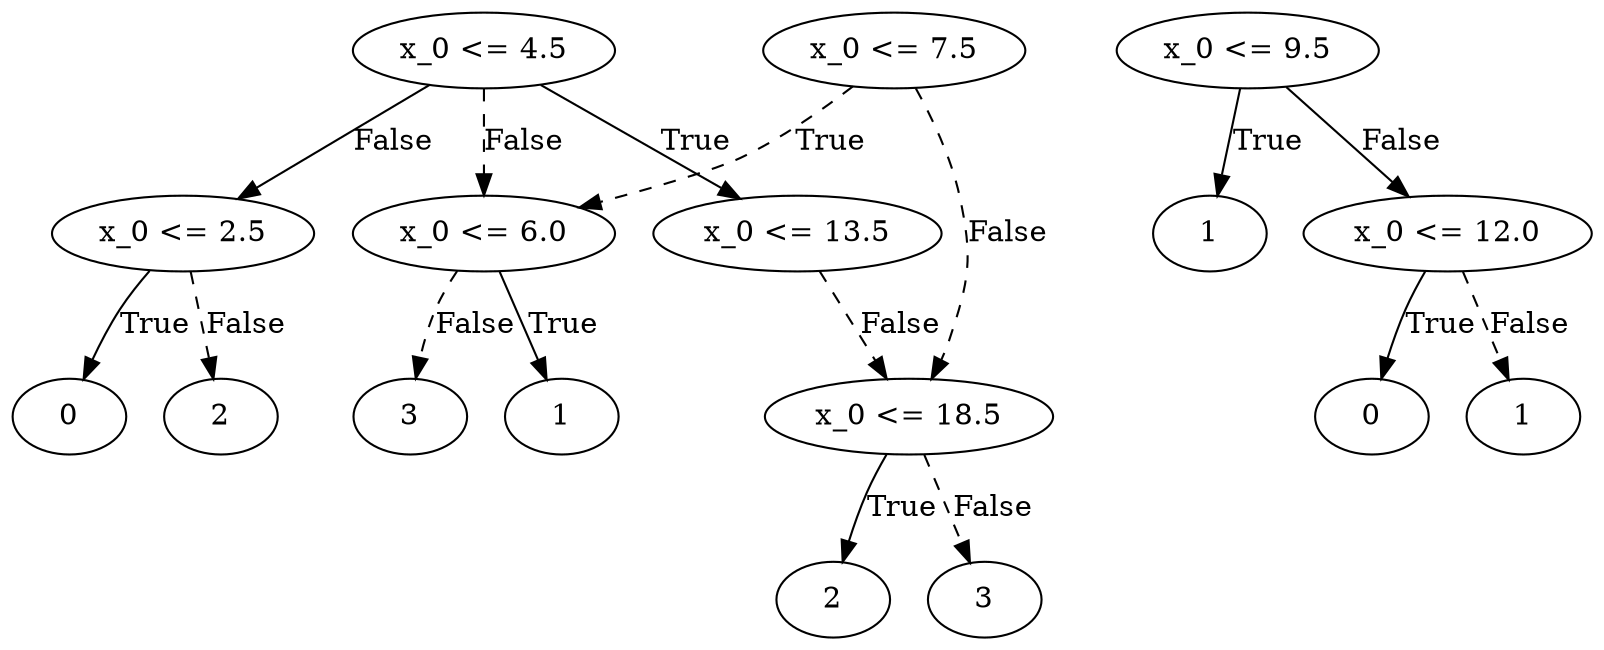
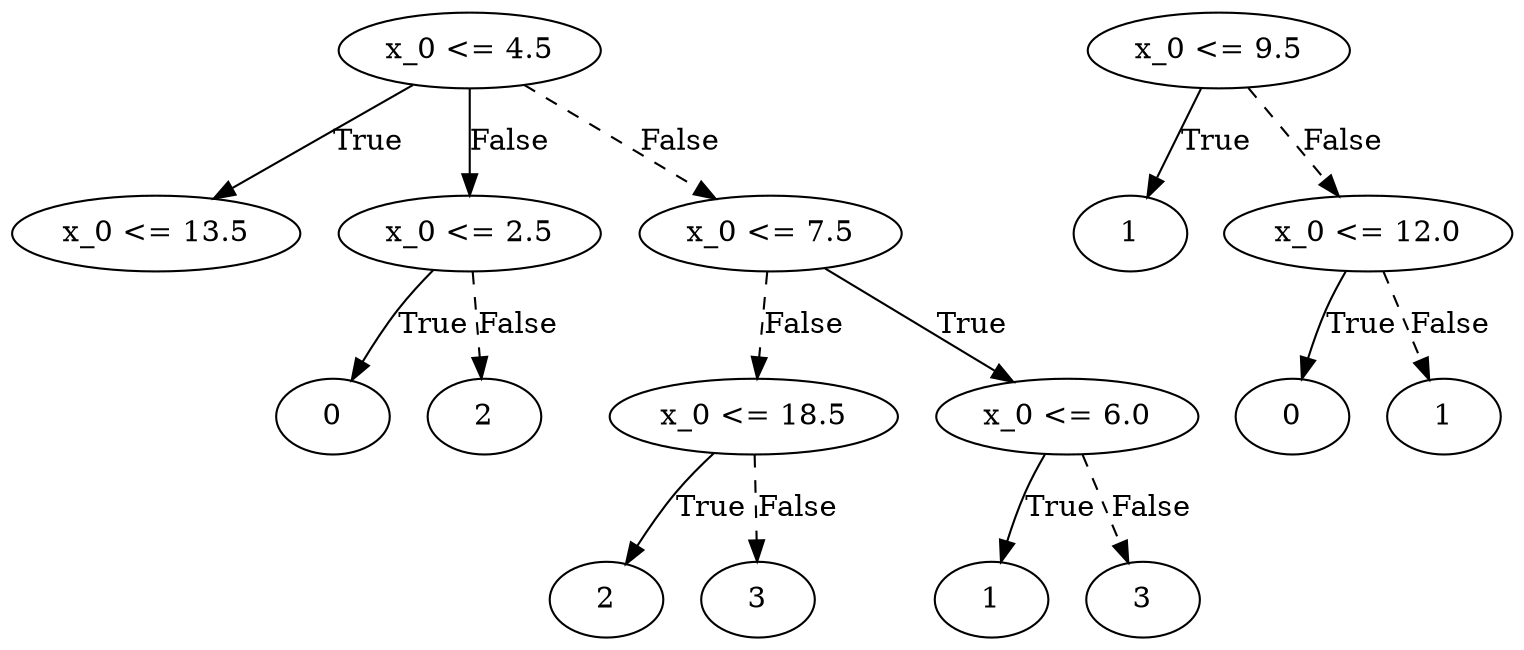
(484, 131) -> (611, 136)
(1340, 135) -> (1287, 134)
(734, 161) -> (910, 320)
(847, 316) -> none
